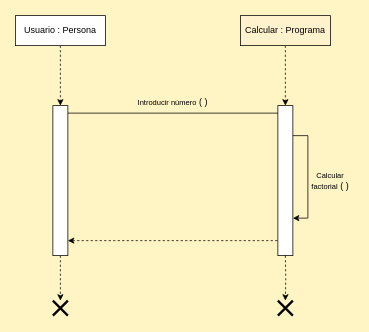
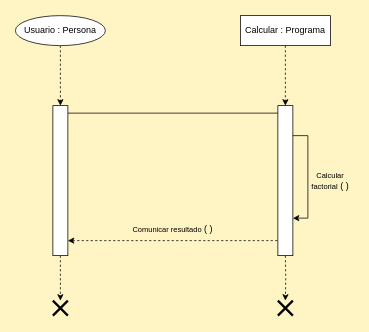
(60, 30) -> (60, 30)
(285, 30) -> (285, 30)
(173, 102) -> none
none -> (173, 229)
